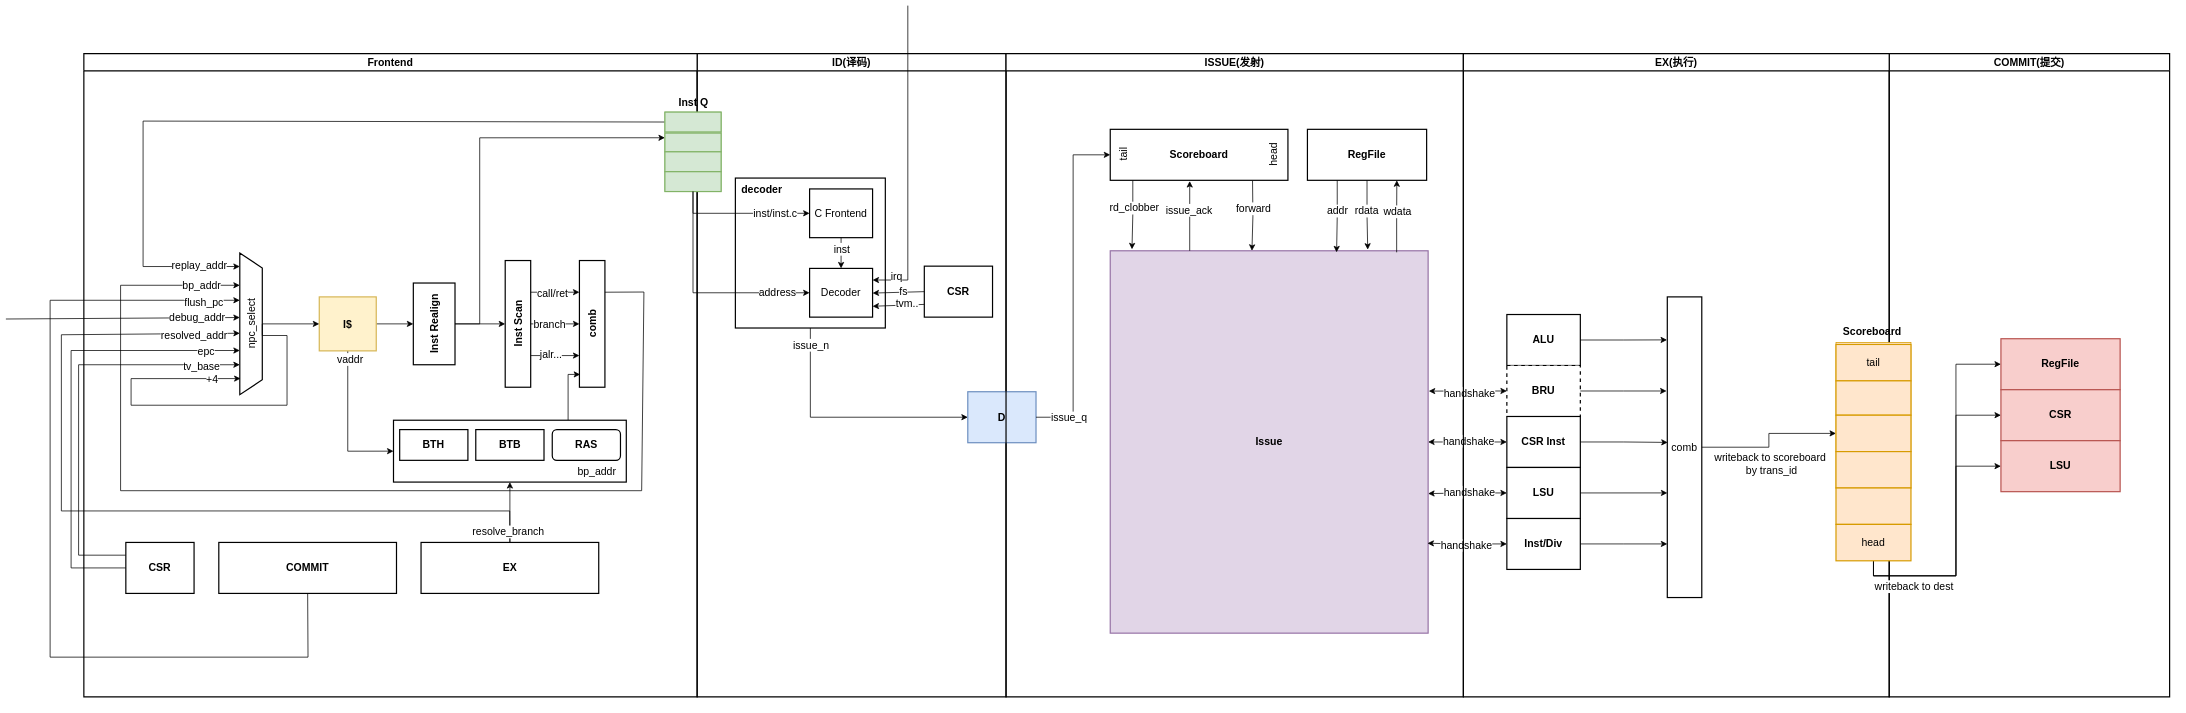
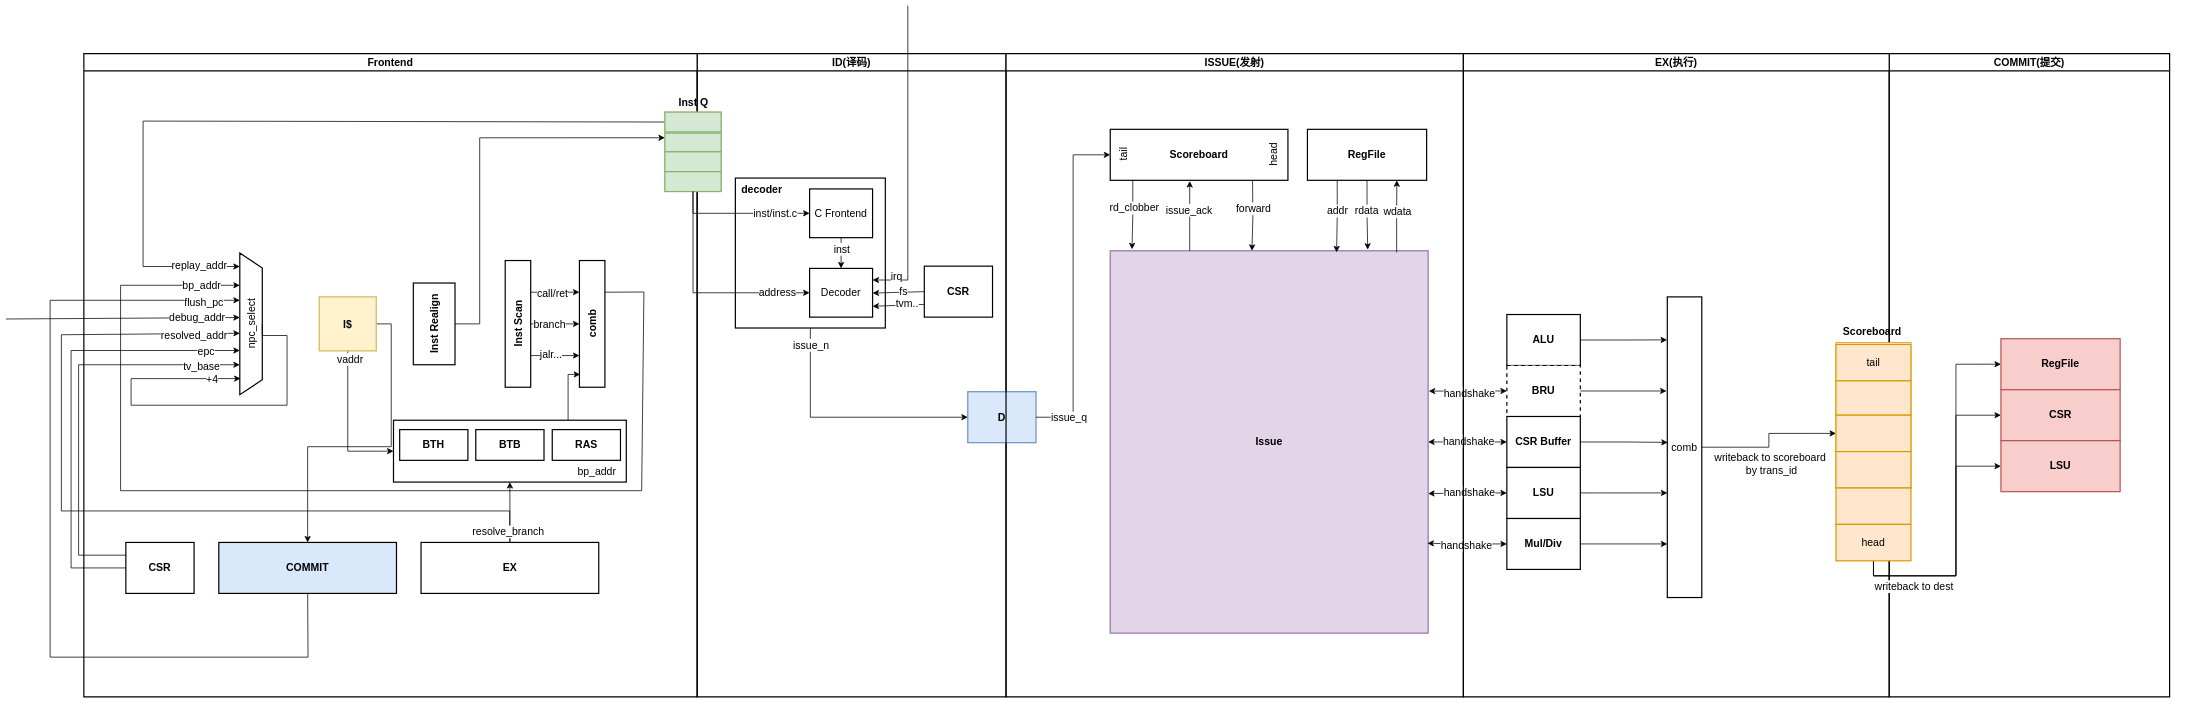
(312, 324) -> none
(391, 324) -> (367, 447)
(498, 324) -> none
(1544, 442) -> (1544, 442)
(586, 445) -> (586, 445)
(1544, 544) -> (1544, 544)
(308, 568) -> (308, 568)
